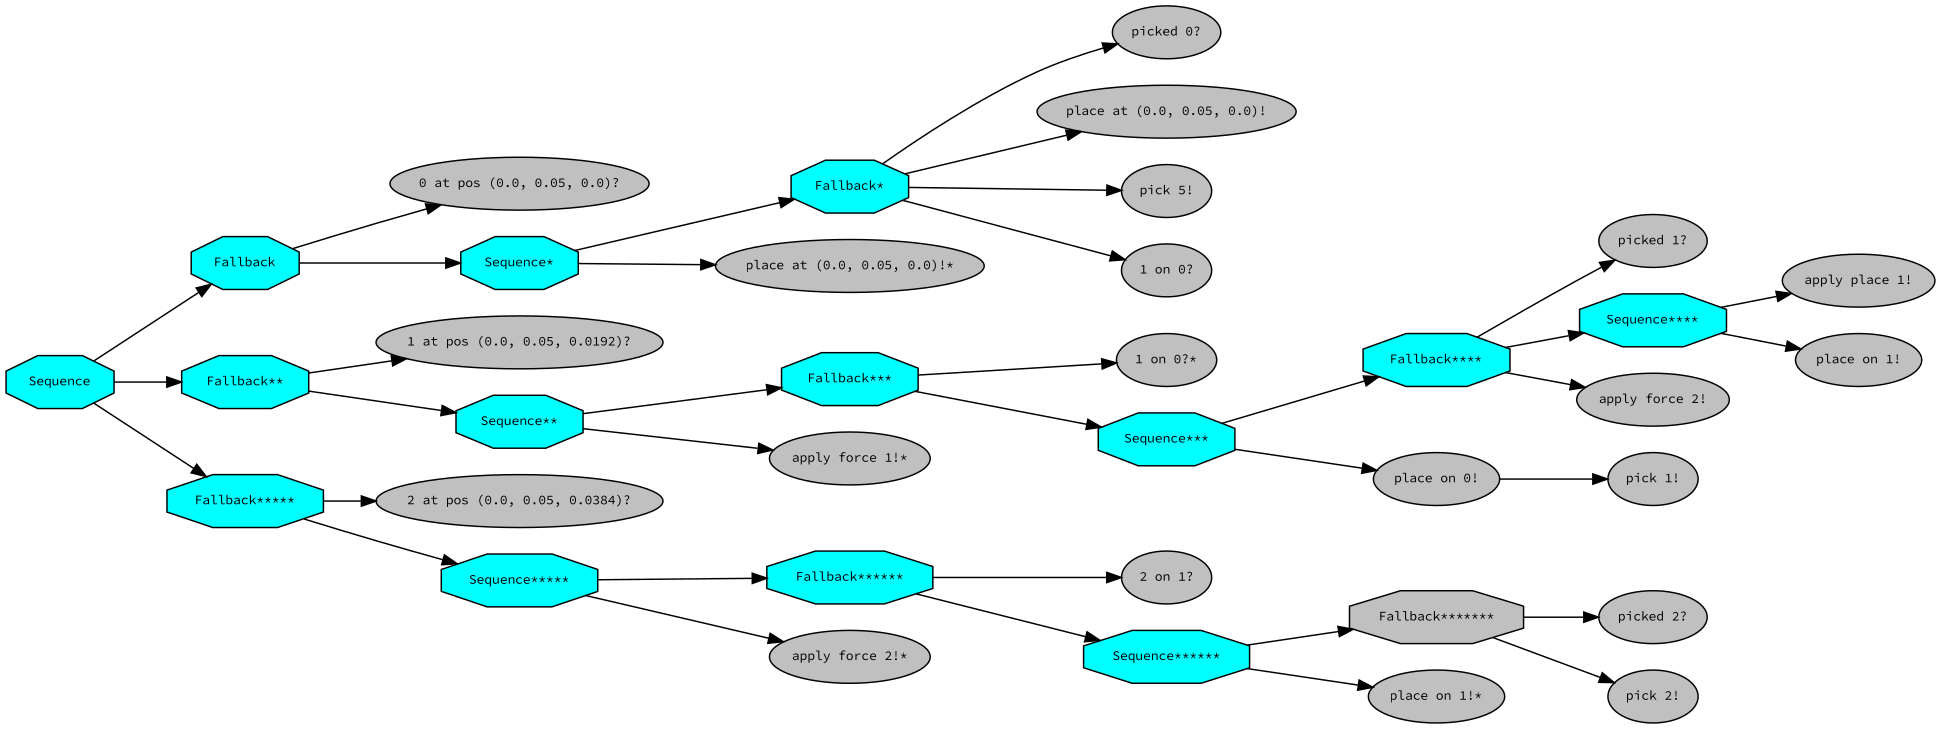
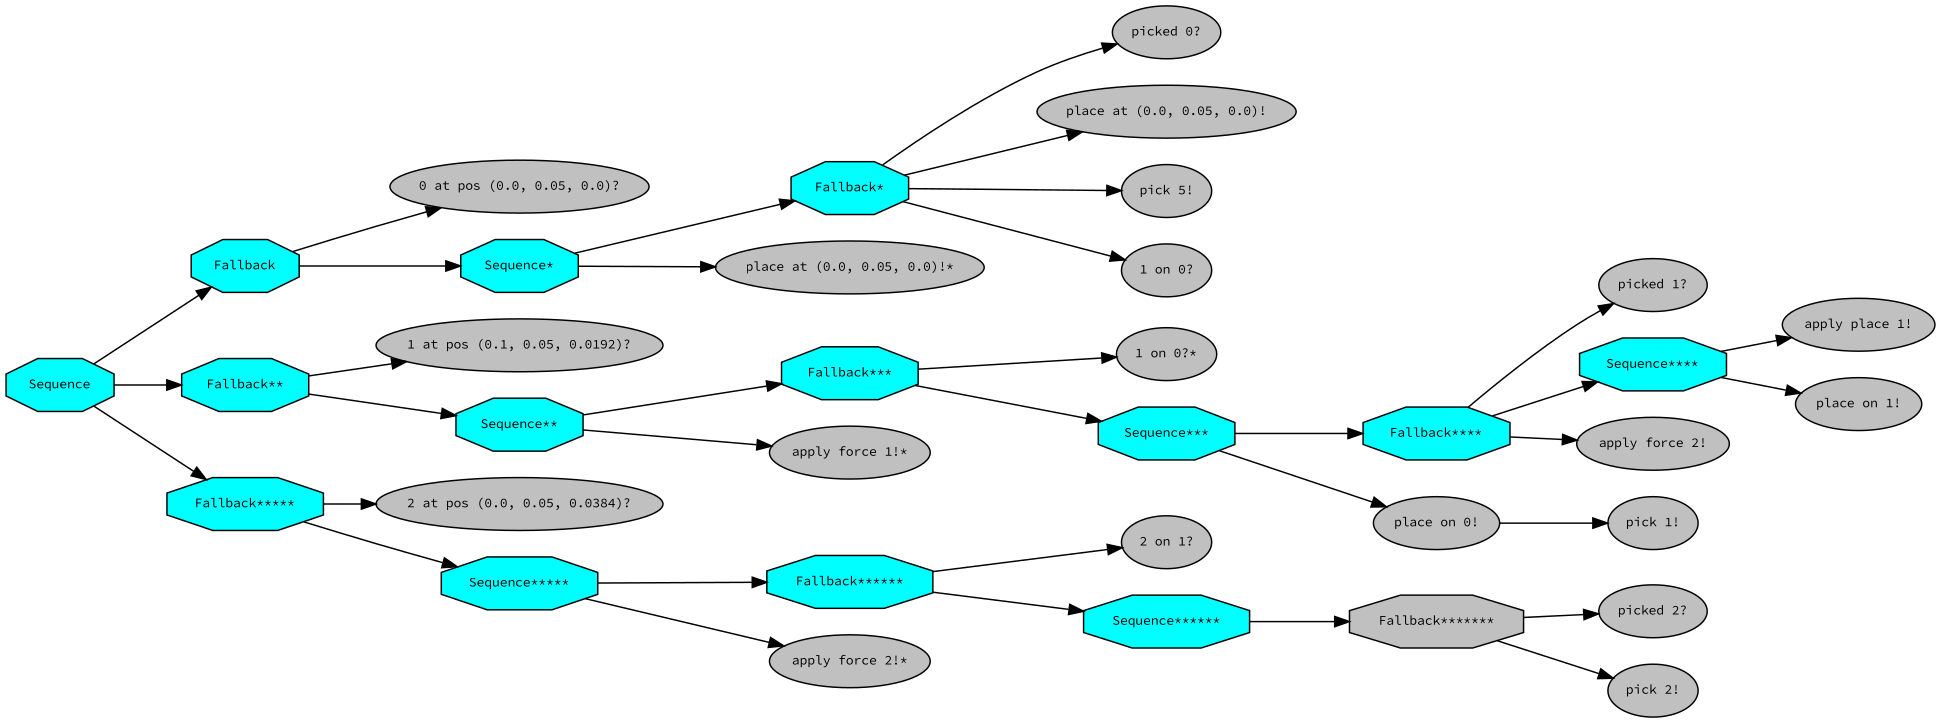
(520, 342) -> (520, 345)
(1437, 697) -> none
